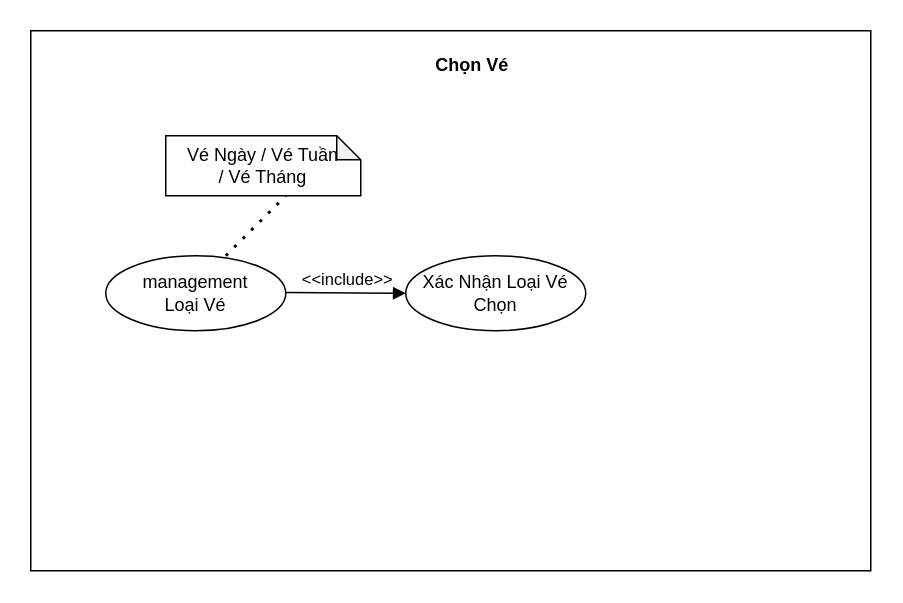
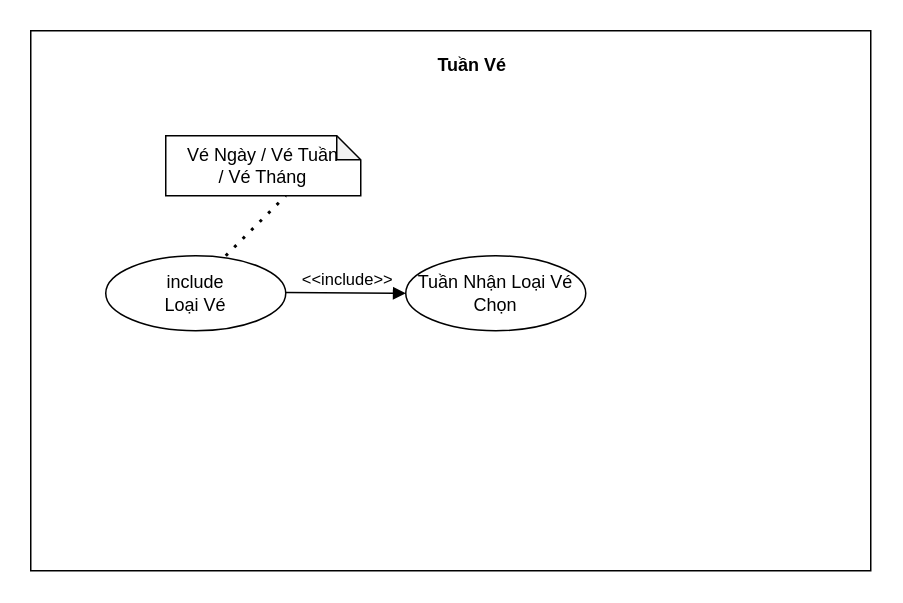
(473, 65) -> (473, 65)
(196, 293) -> (196, 293)
(496, 293) -> (496, 293)
